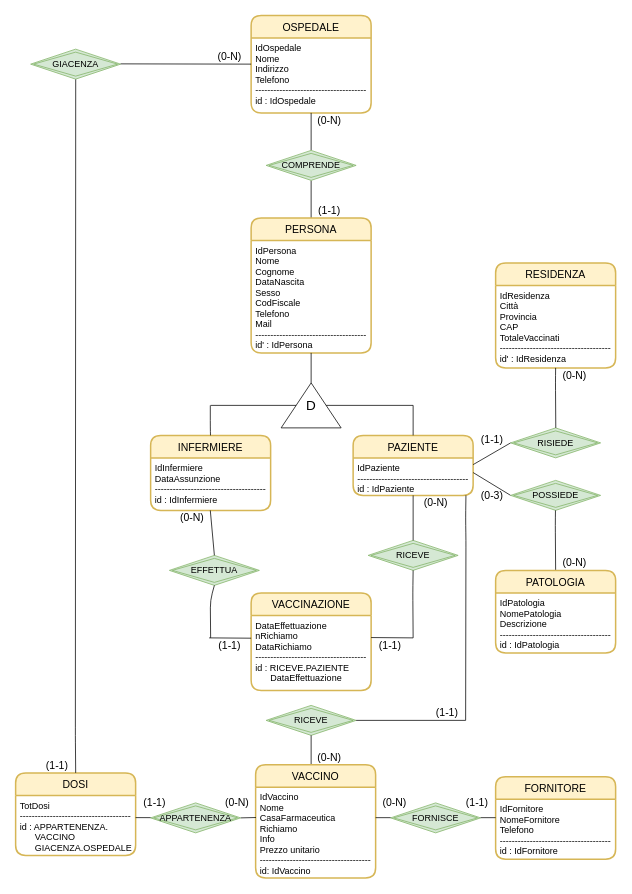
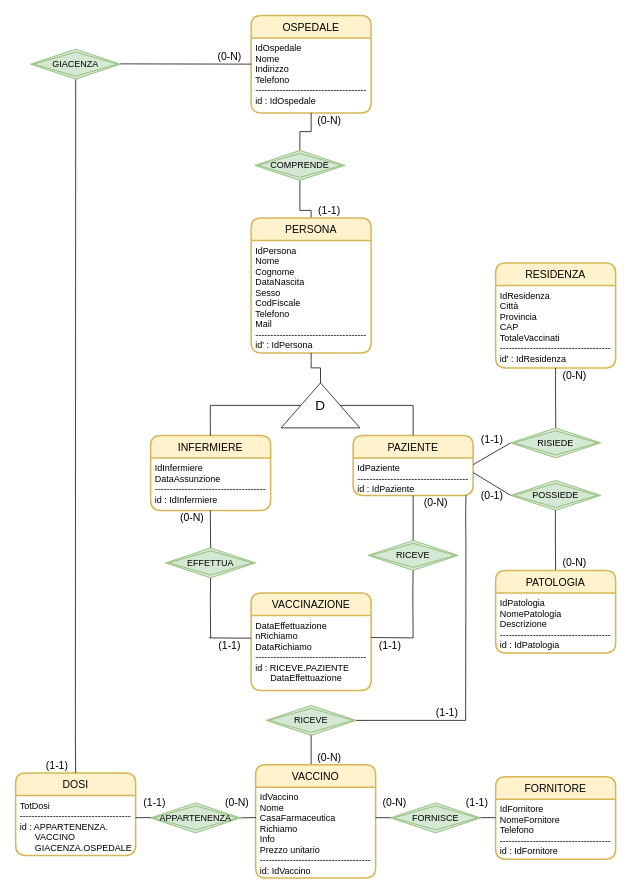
(311, 165) -> (300, 165)
(311, 405) -> (320, 405)
(492, 495) -> (492, 495)
(214, 570) -> (210, 563)
